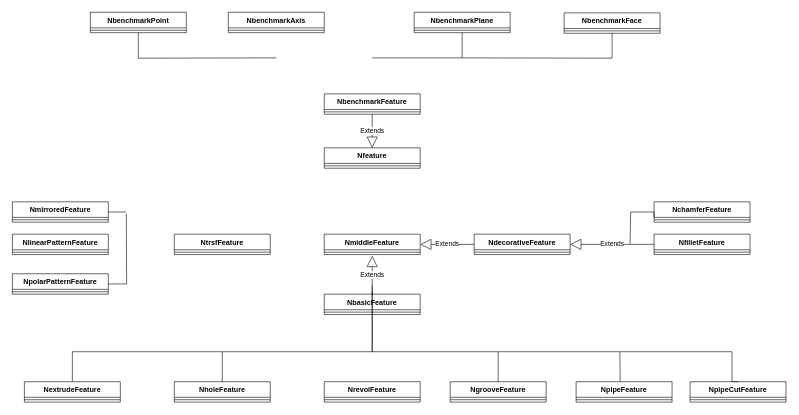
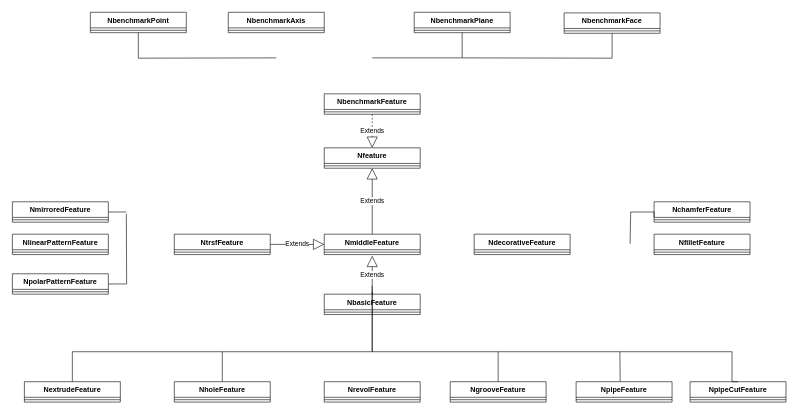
(372, 126) -> (372, 126)
none -> (372, 207)
none -> (291, 245)
(453, 245) -> none
(618, 245) -> none
